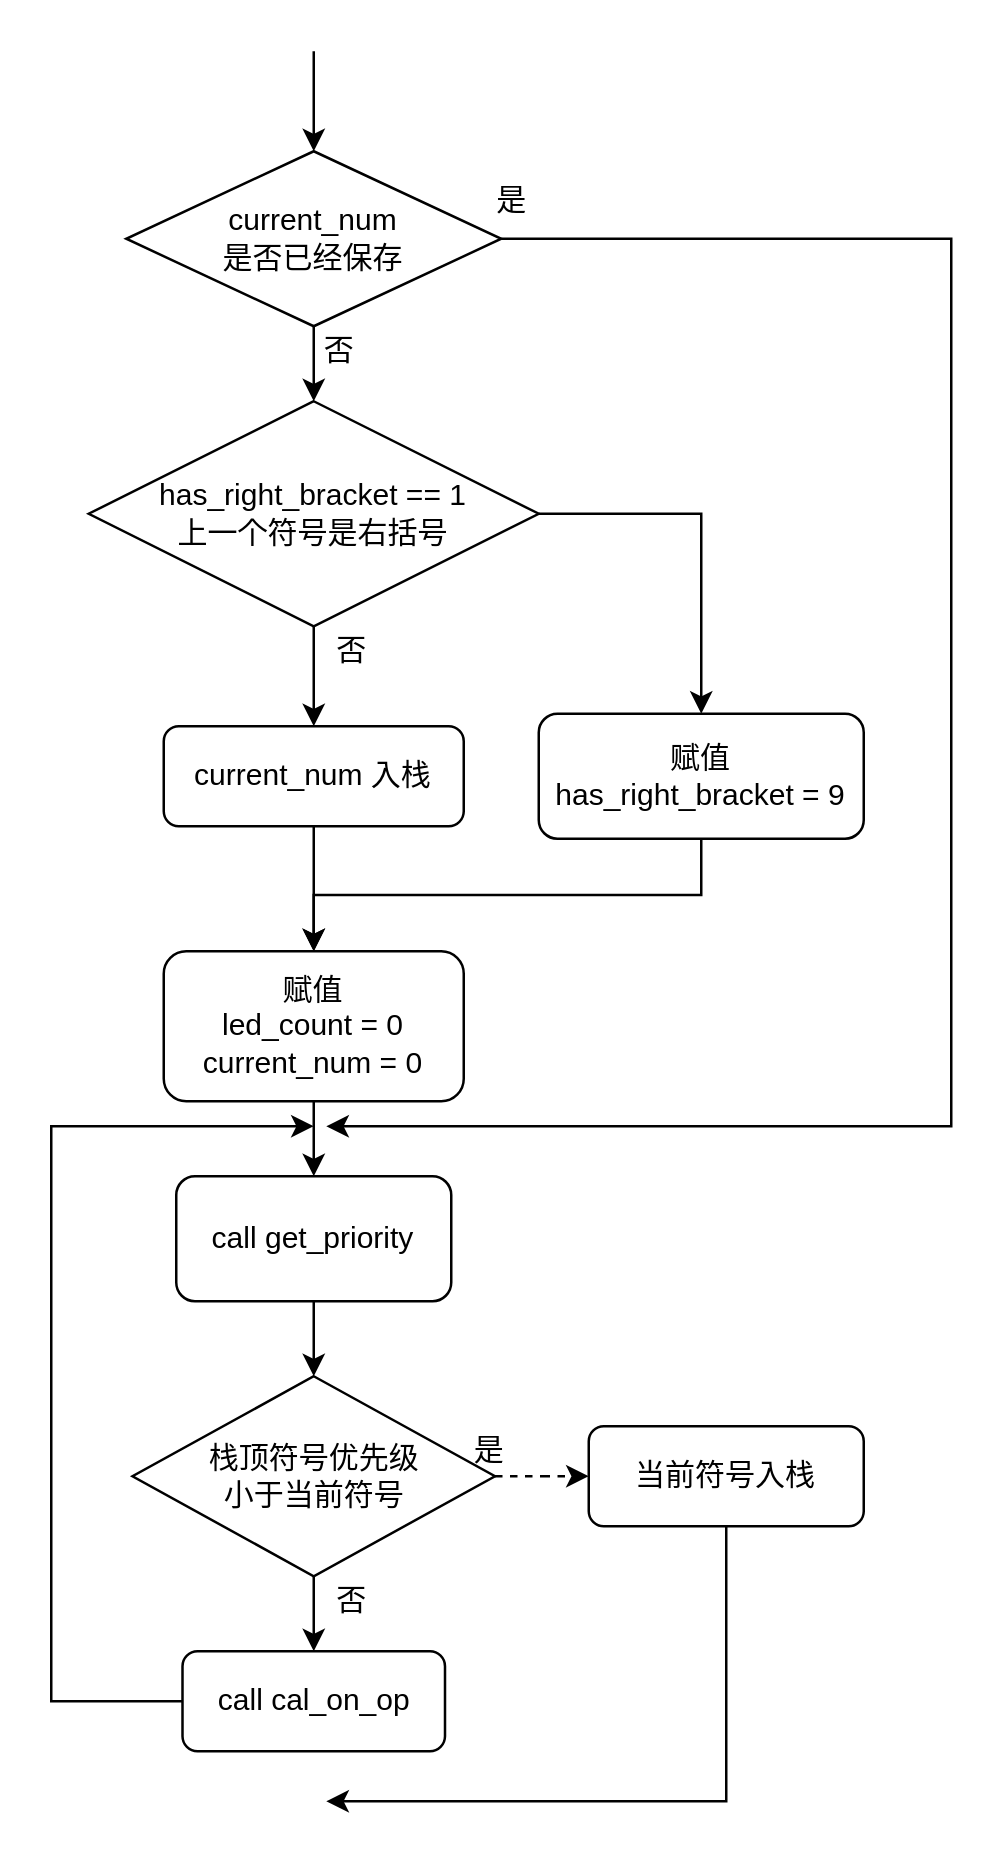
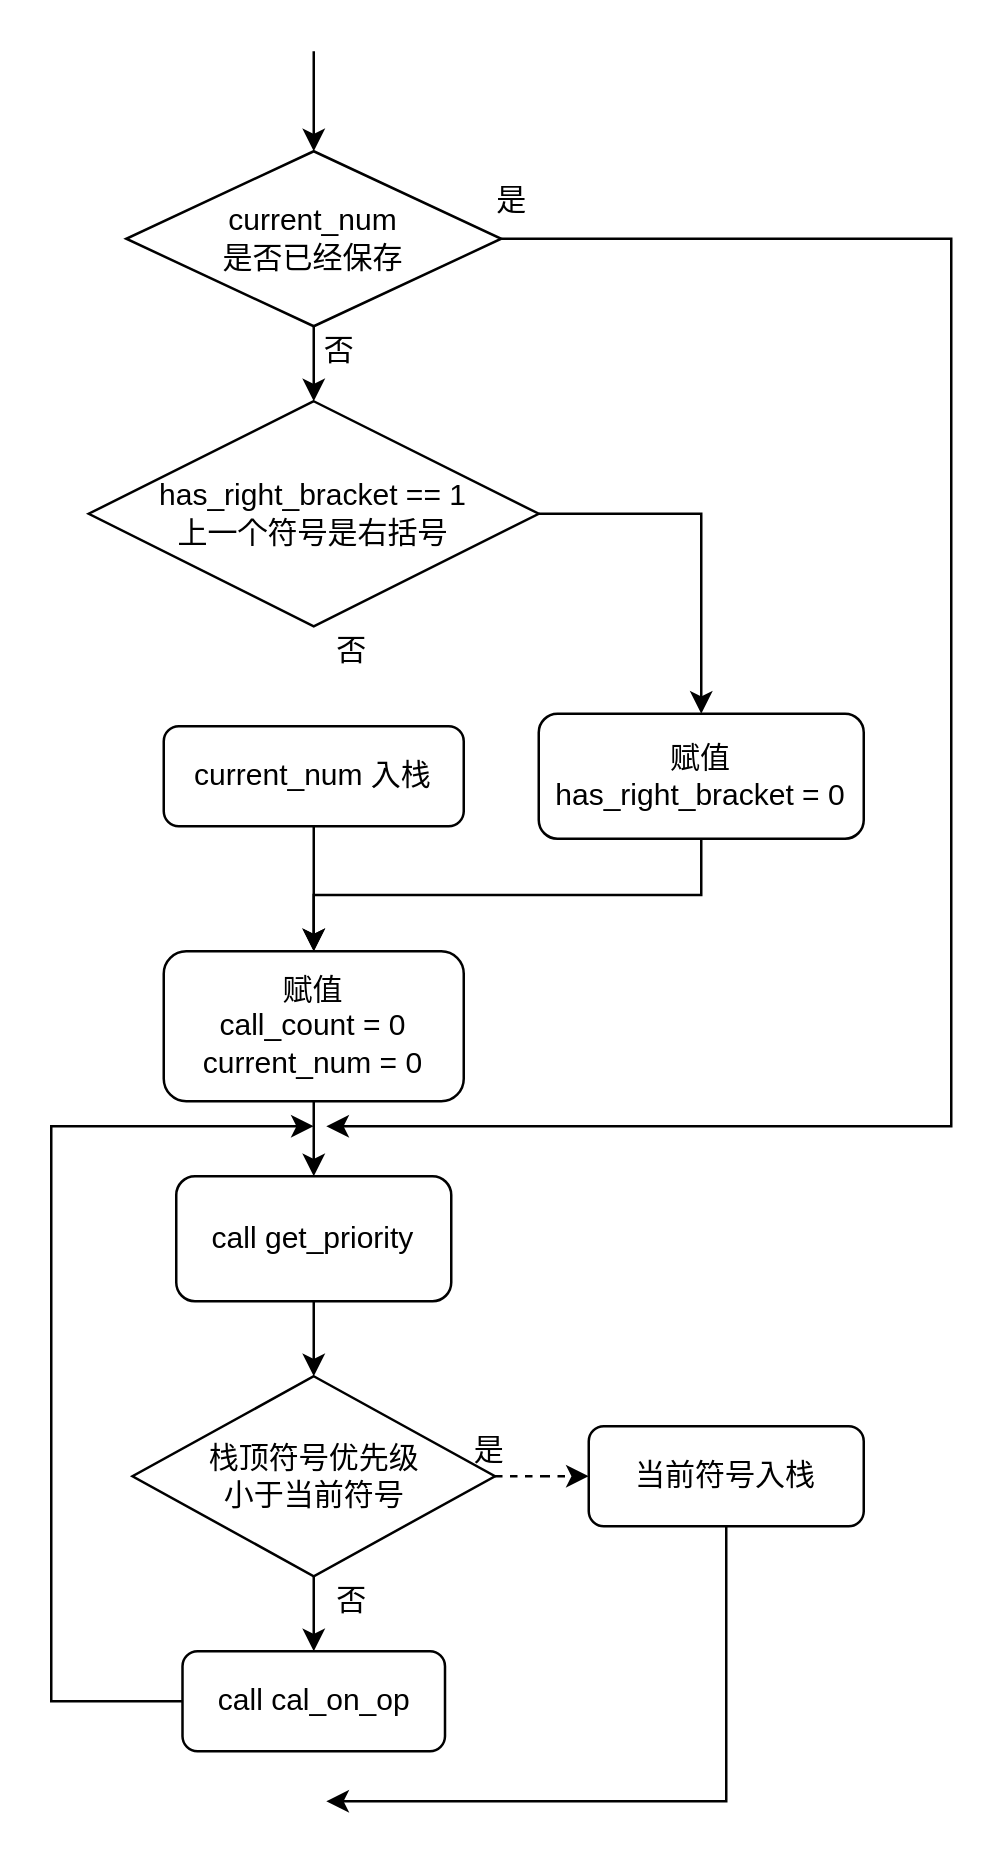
(314, 668) -> none
(701, 776) -> (701, 776)
(314, 1026) -> (314, 1026)
